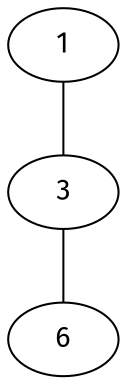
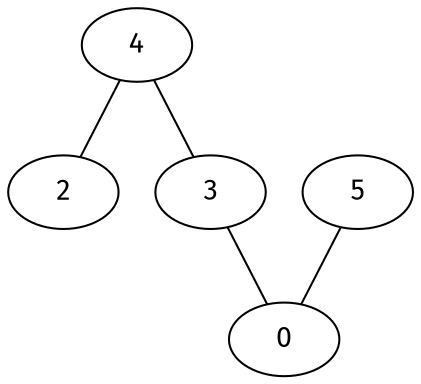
(63, 45) -> (137, 45)
none -> (63, 192)
none -> (358, 192)
(63, 339) -> (284, 339)
